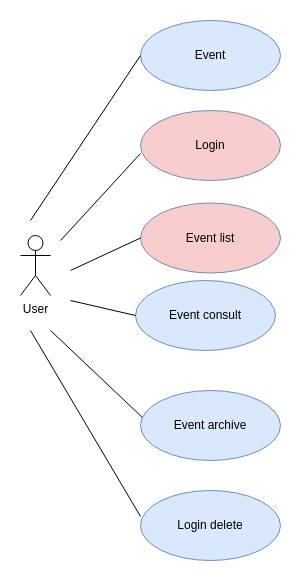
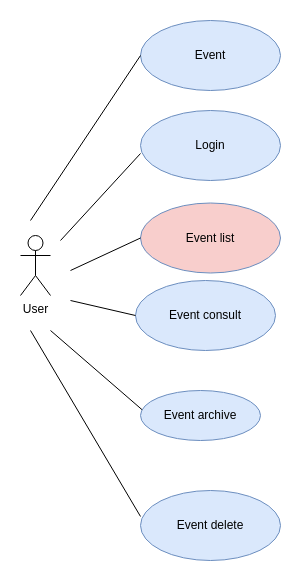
(211, 146) -> (211, 146)
(211, 426) -> (201, 416)
(211, 526) -> (211, 526)
